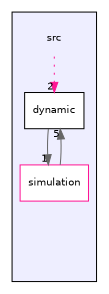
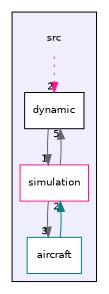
none -> (54, 255)
